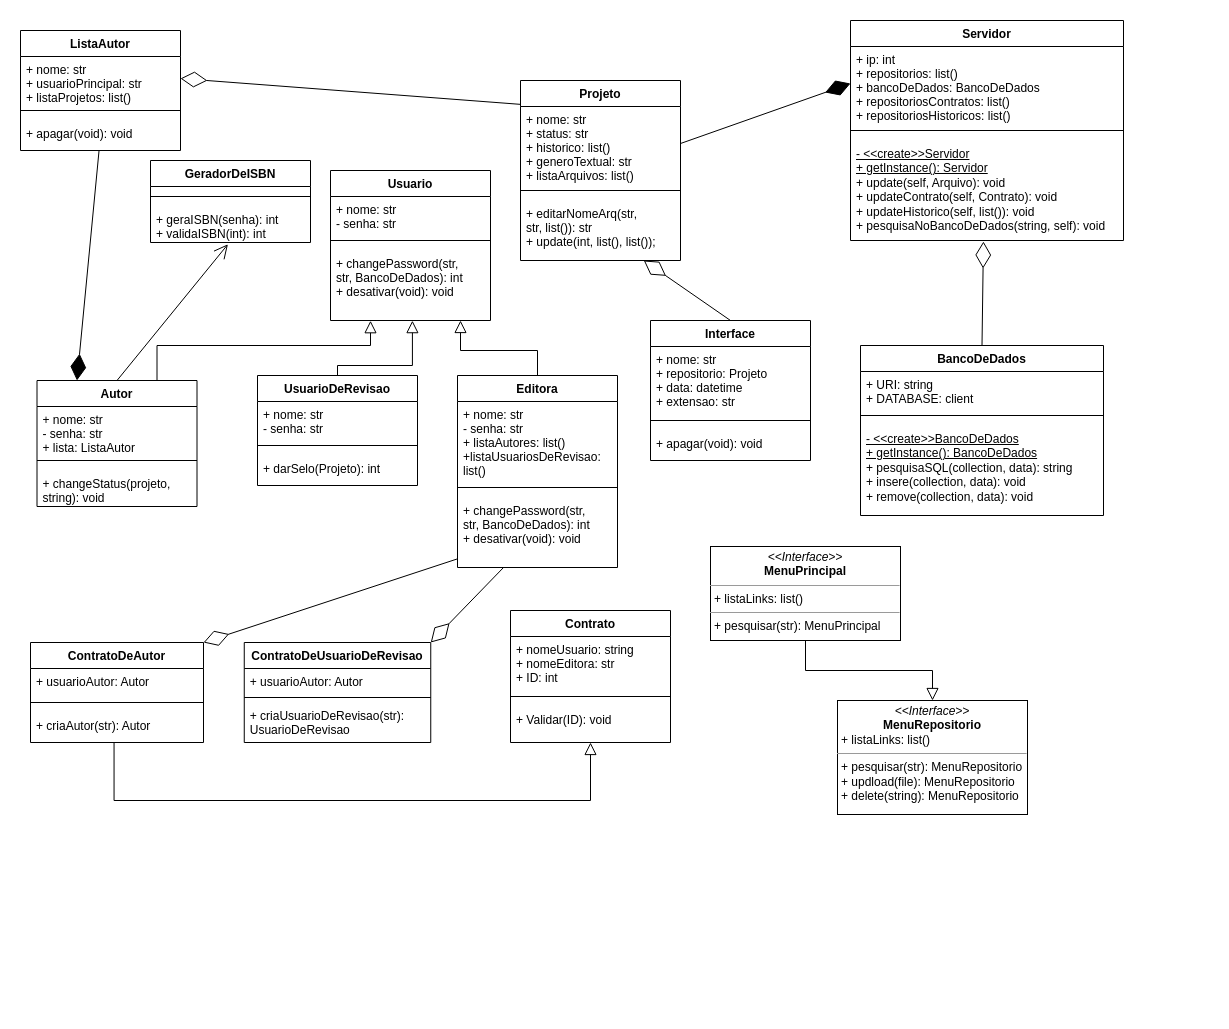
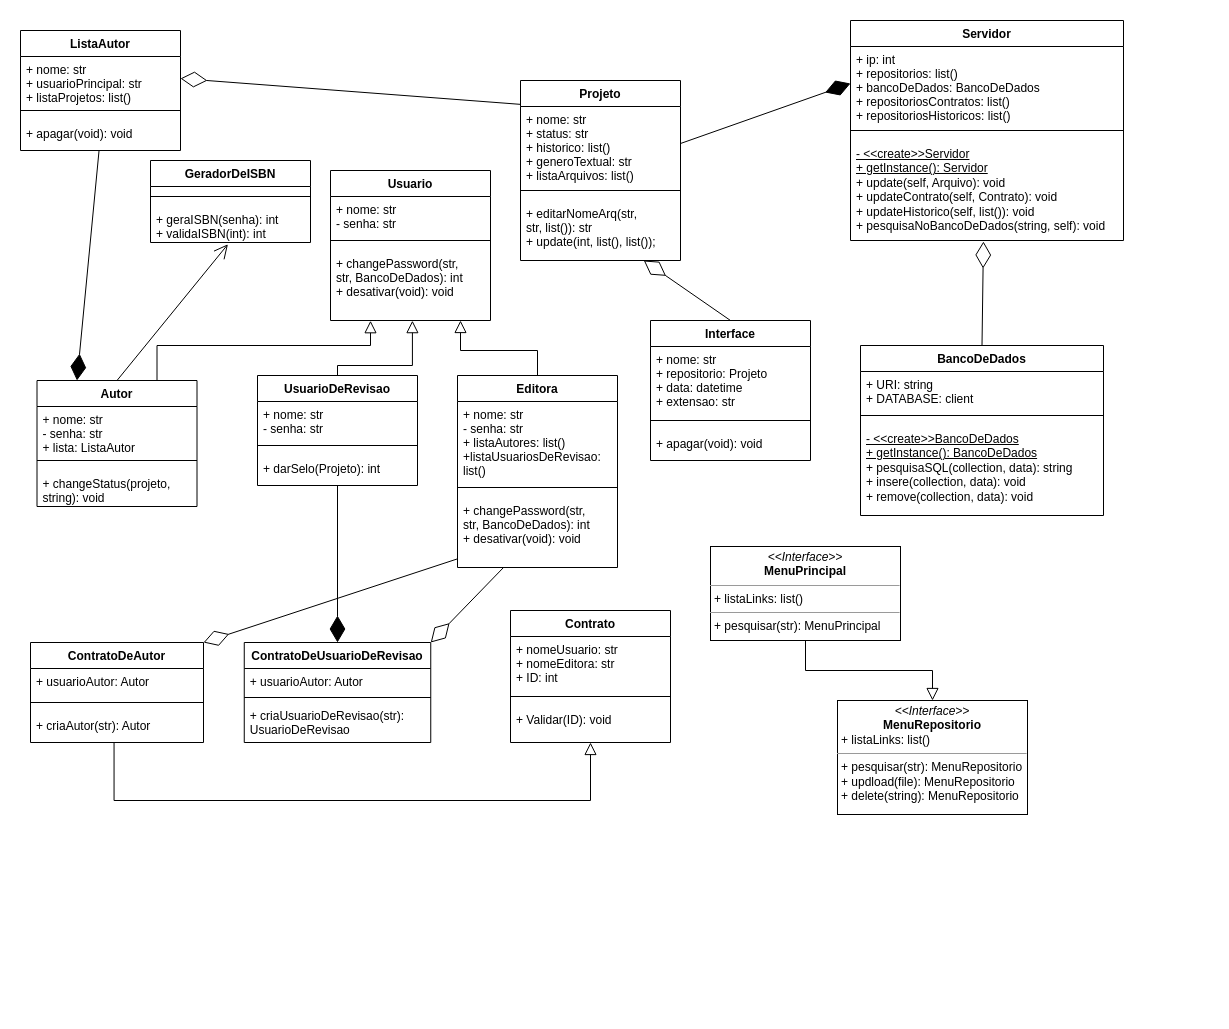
none -> (338, 552)
(579, 650) -> (570, 650)
